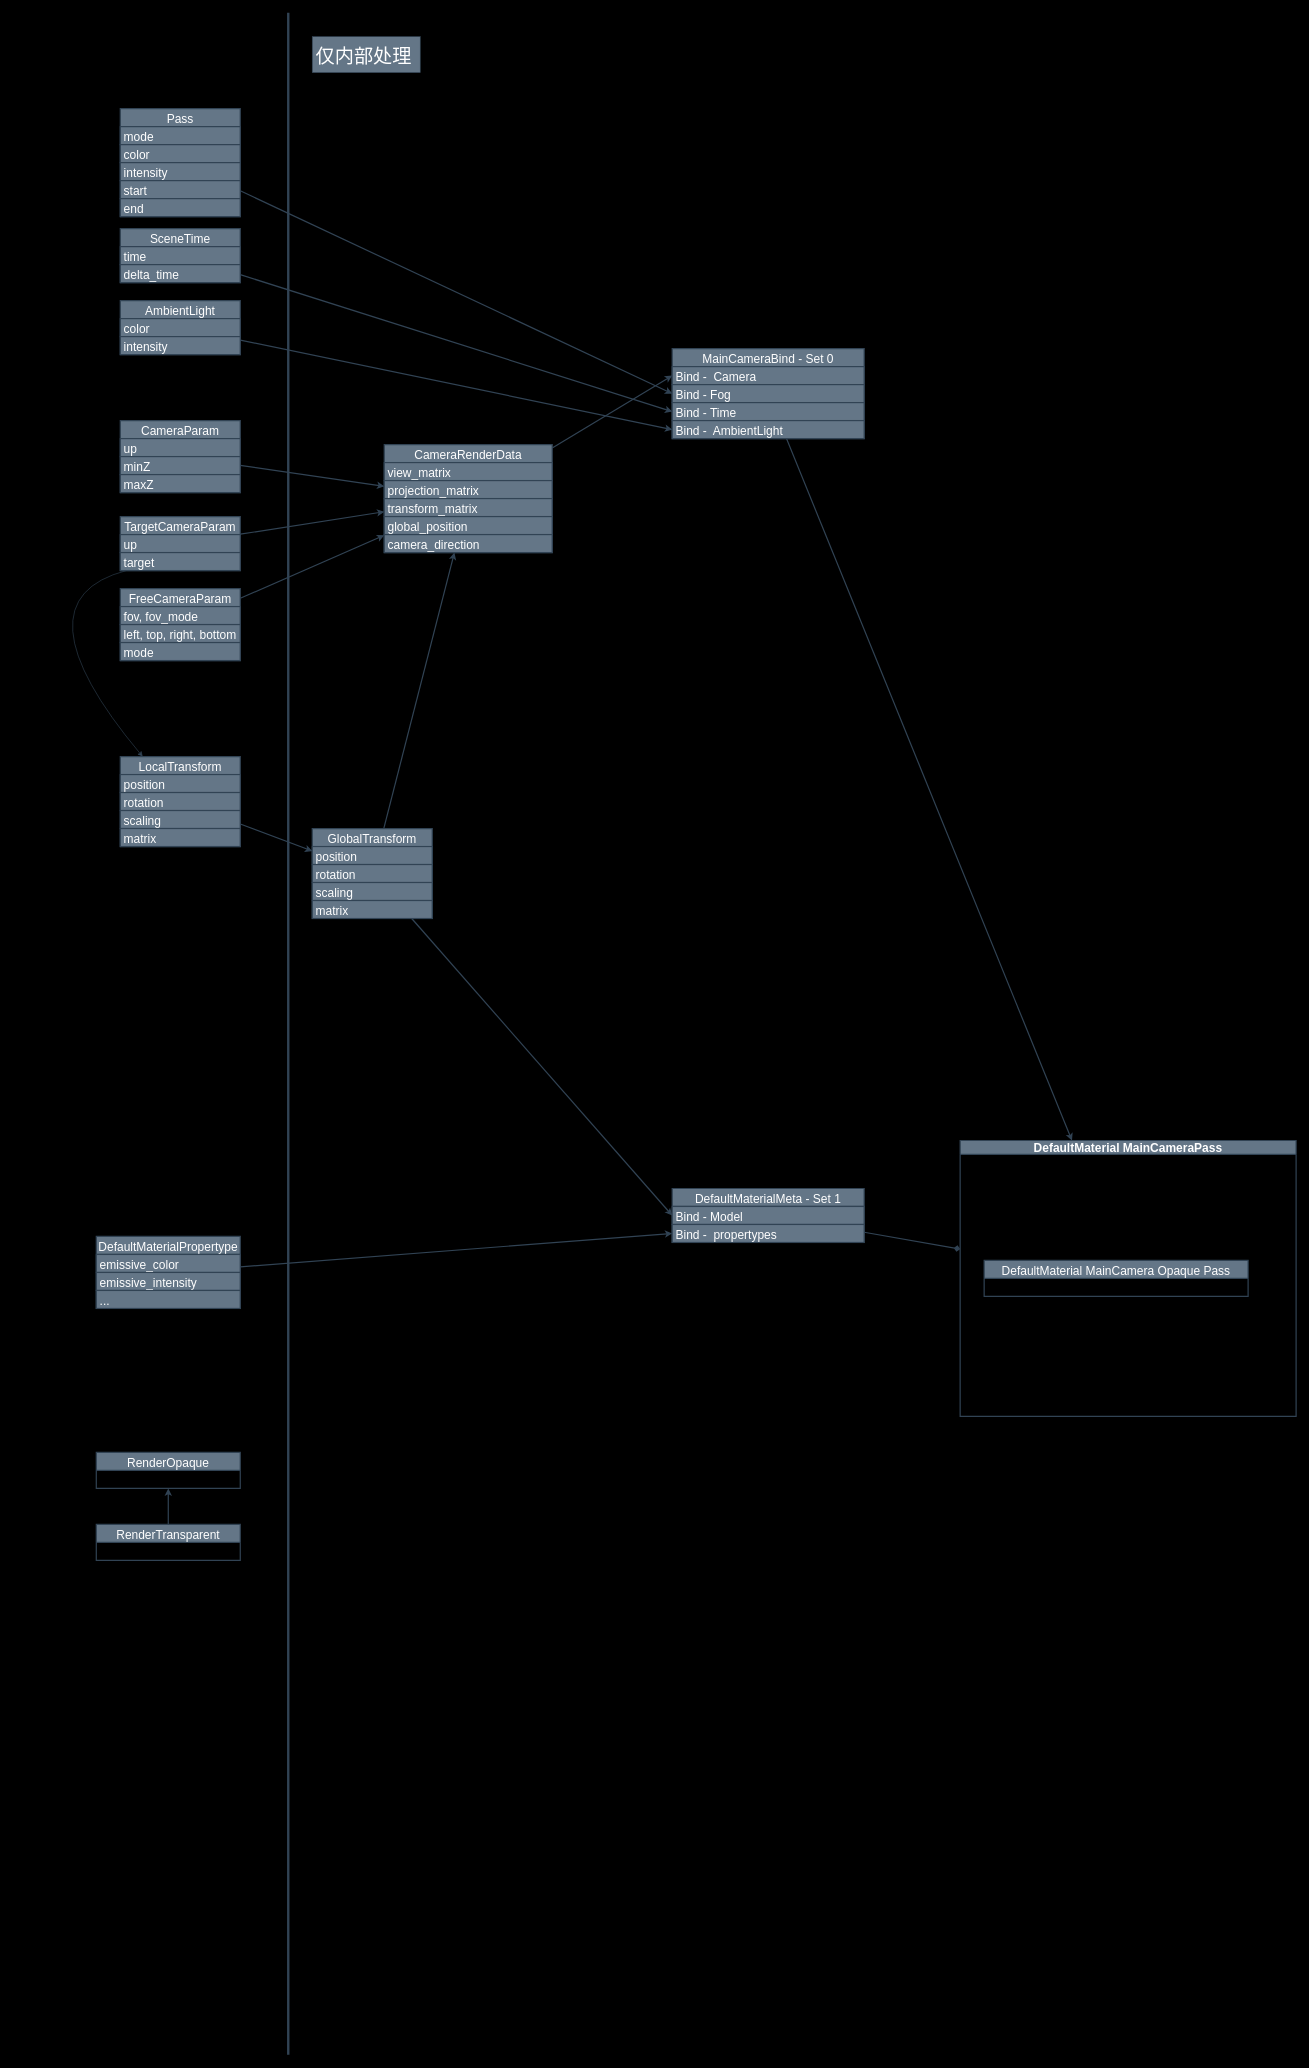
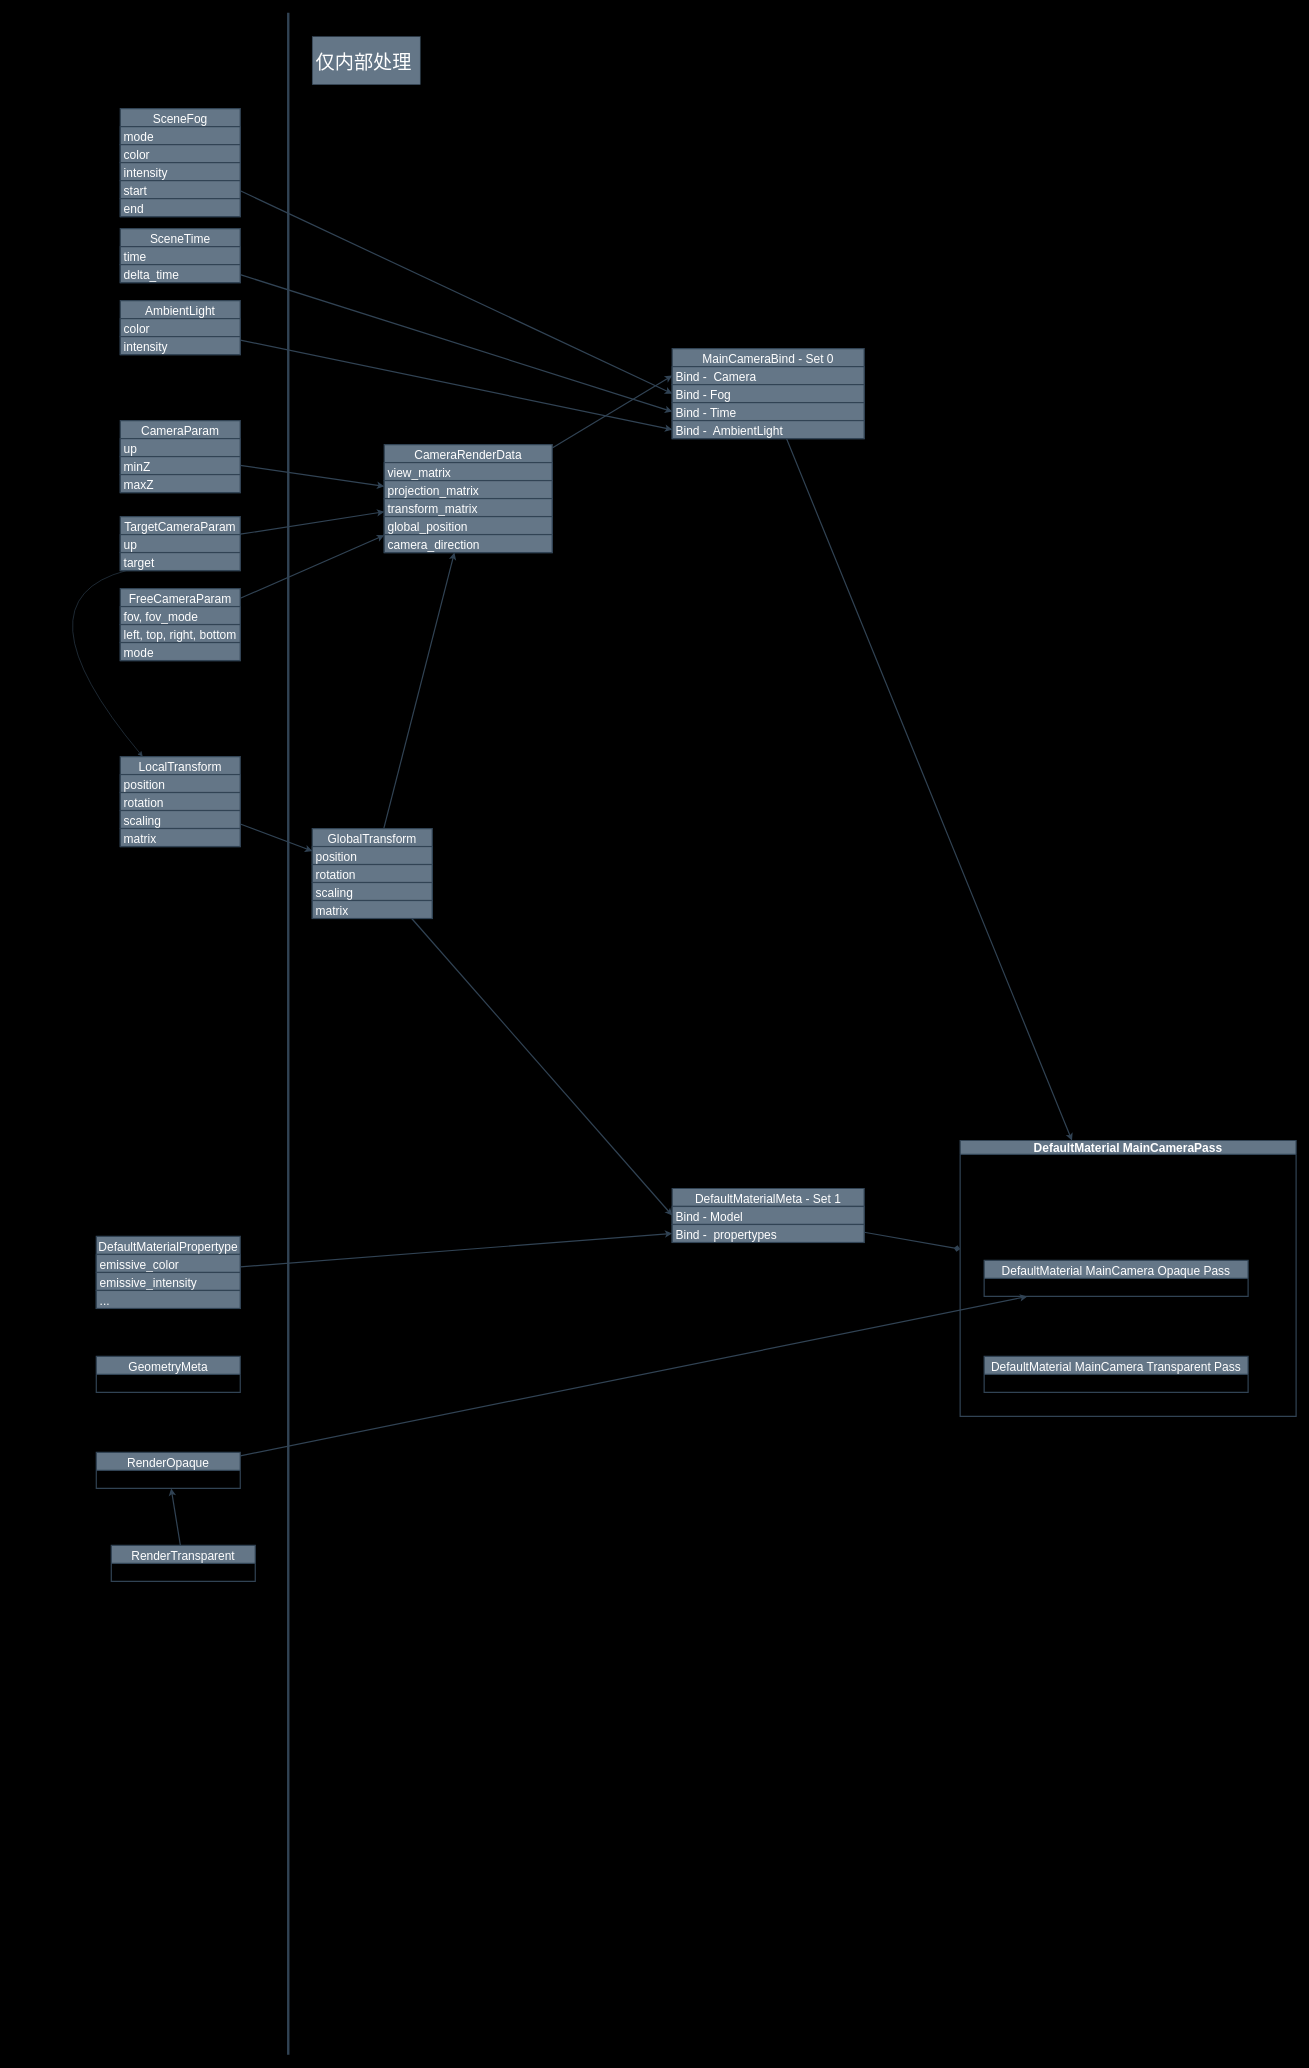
(366, 54) -> (366, 60)
(180, 118) -> (180, 118)
none -> (168, 1374)
none -> (1116, 1374)
none -> (630, 1377)
(168, 1542) -> (183, 1563)
